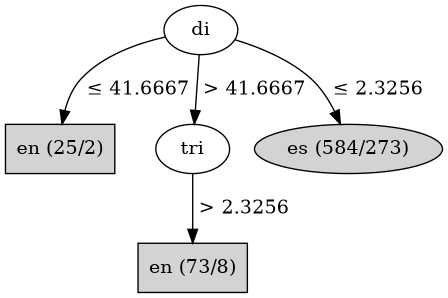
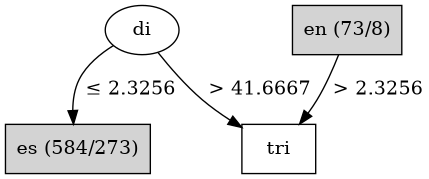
(60, 149) -> none
(193, 149) -> (279, 149)
(348, 149) -> (78, 149)
(193, 202) -> (325, 85)
